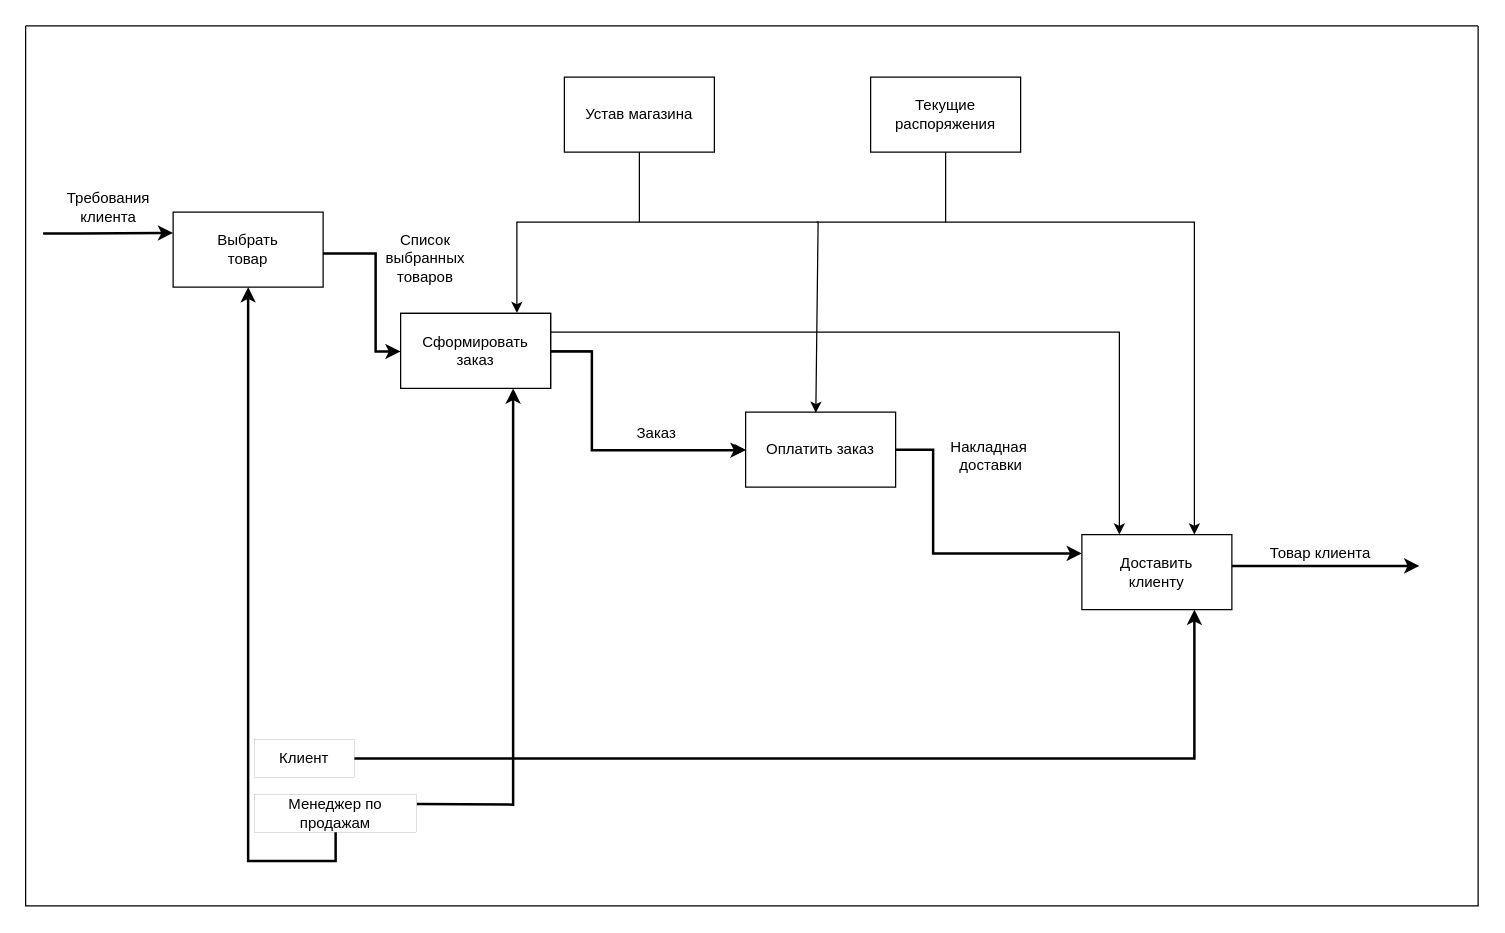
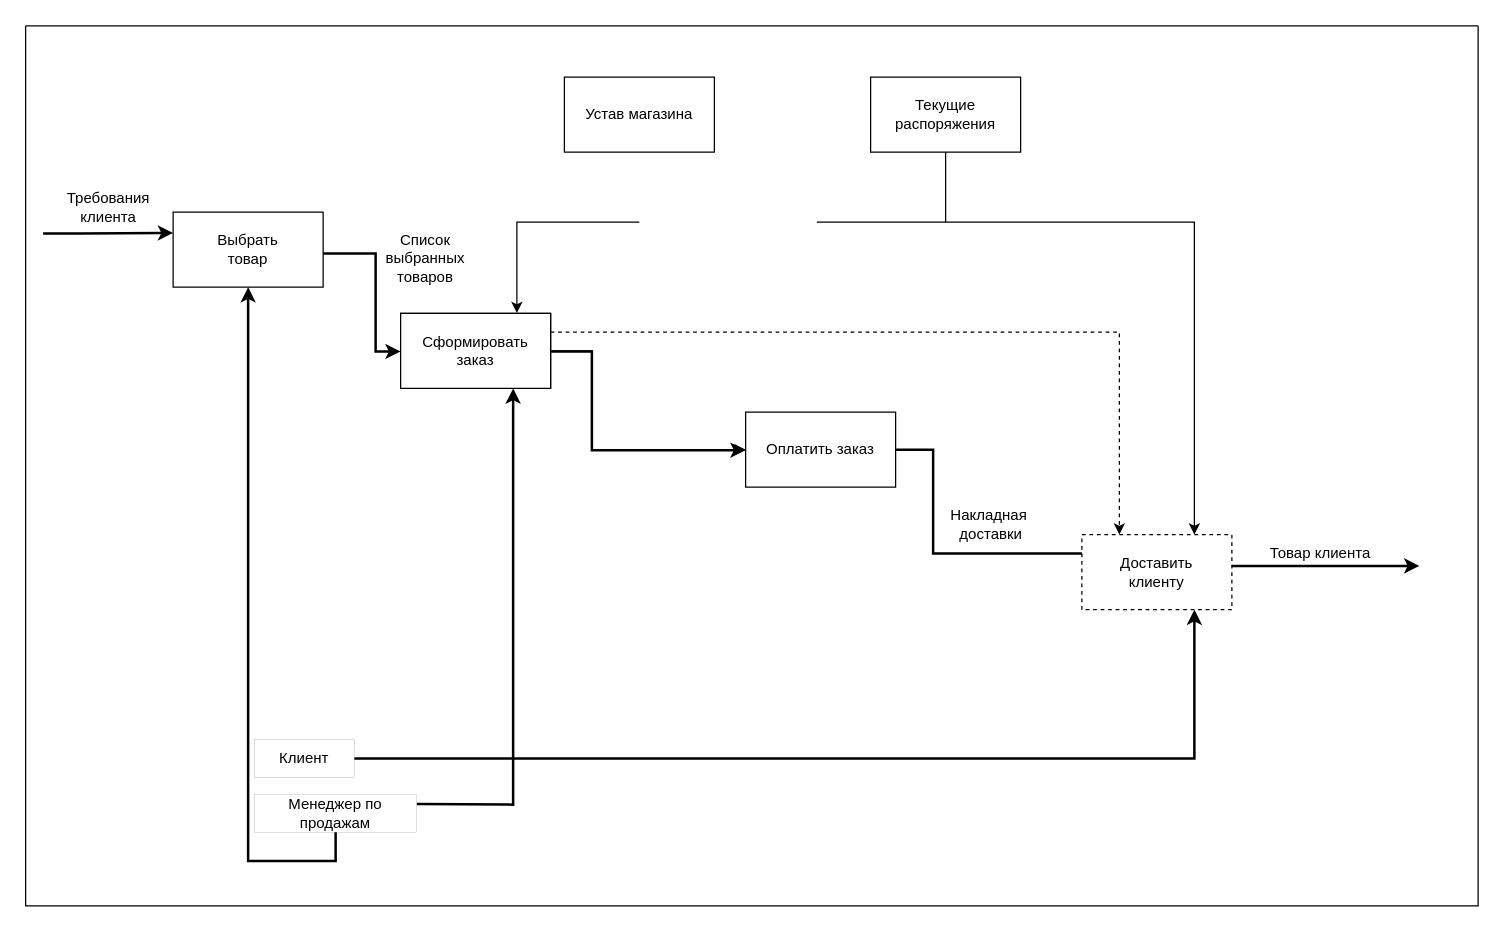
(785, 222) -> none
(933, 332) -> (933, 332)
(657, 433) -> none
(990, 455) -> (990, 524)
(1069, 553) -> (1074, 553)
(1157, 572) -> (1157, 572)
